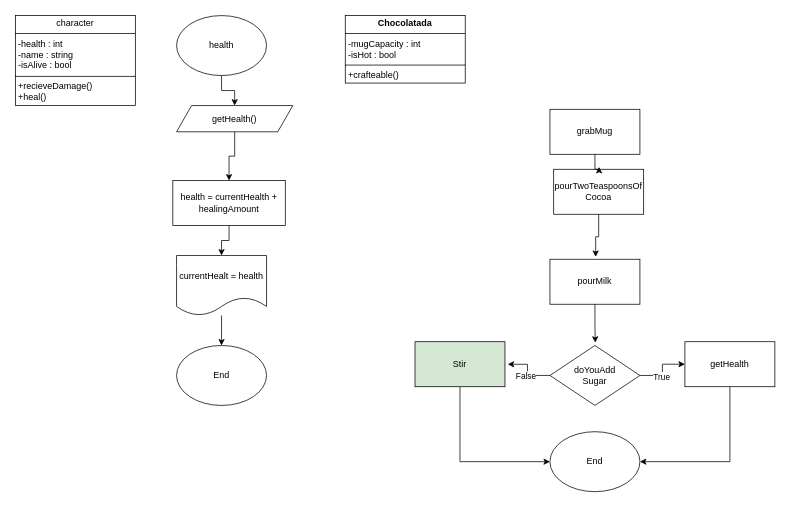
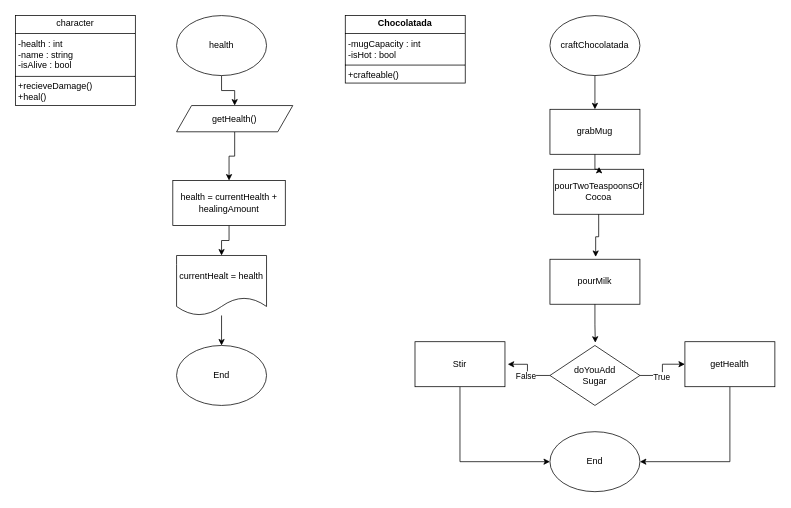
none -> (595, 45)
none -> (595, 102)
(460, 364) -> (460, 364)
